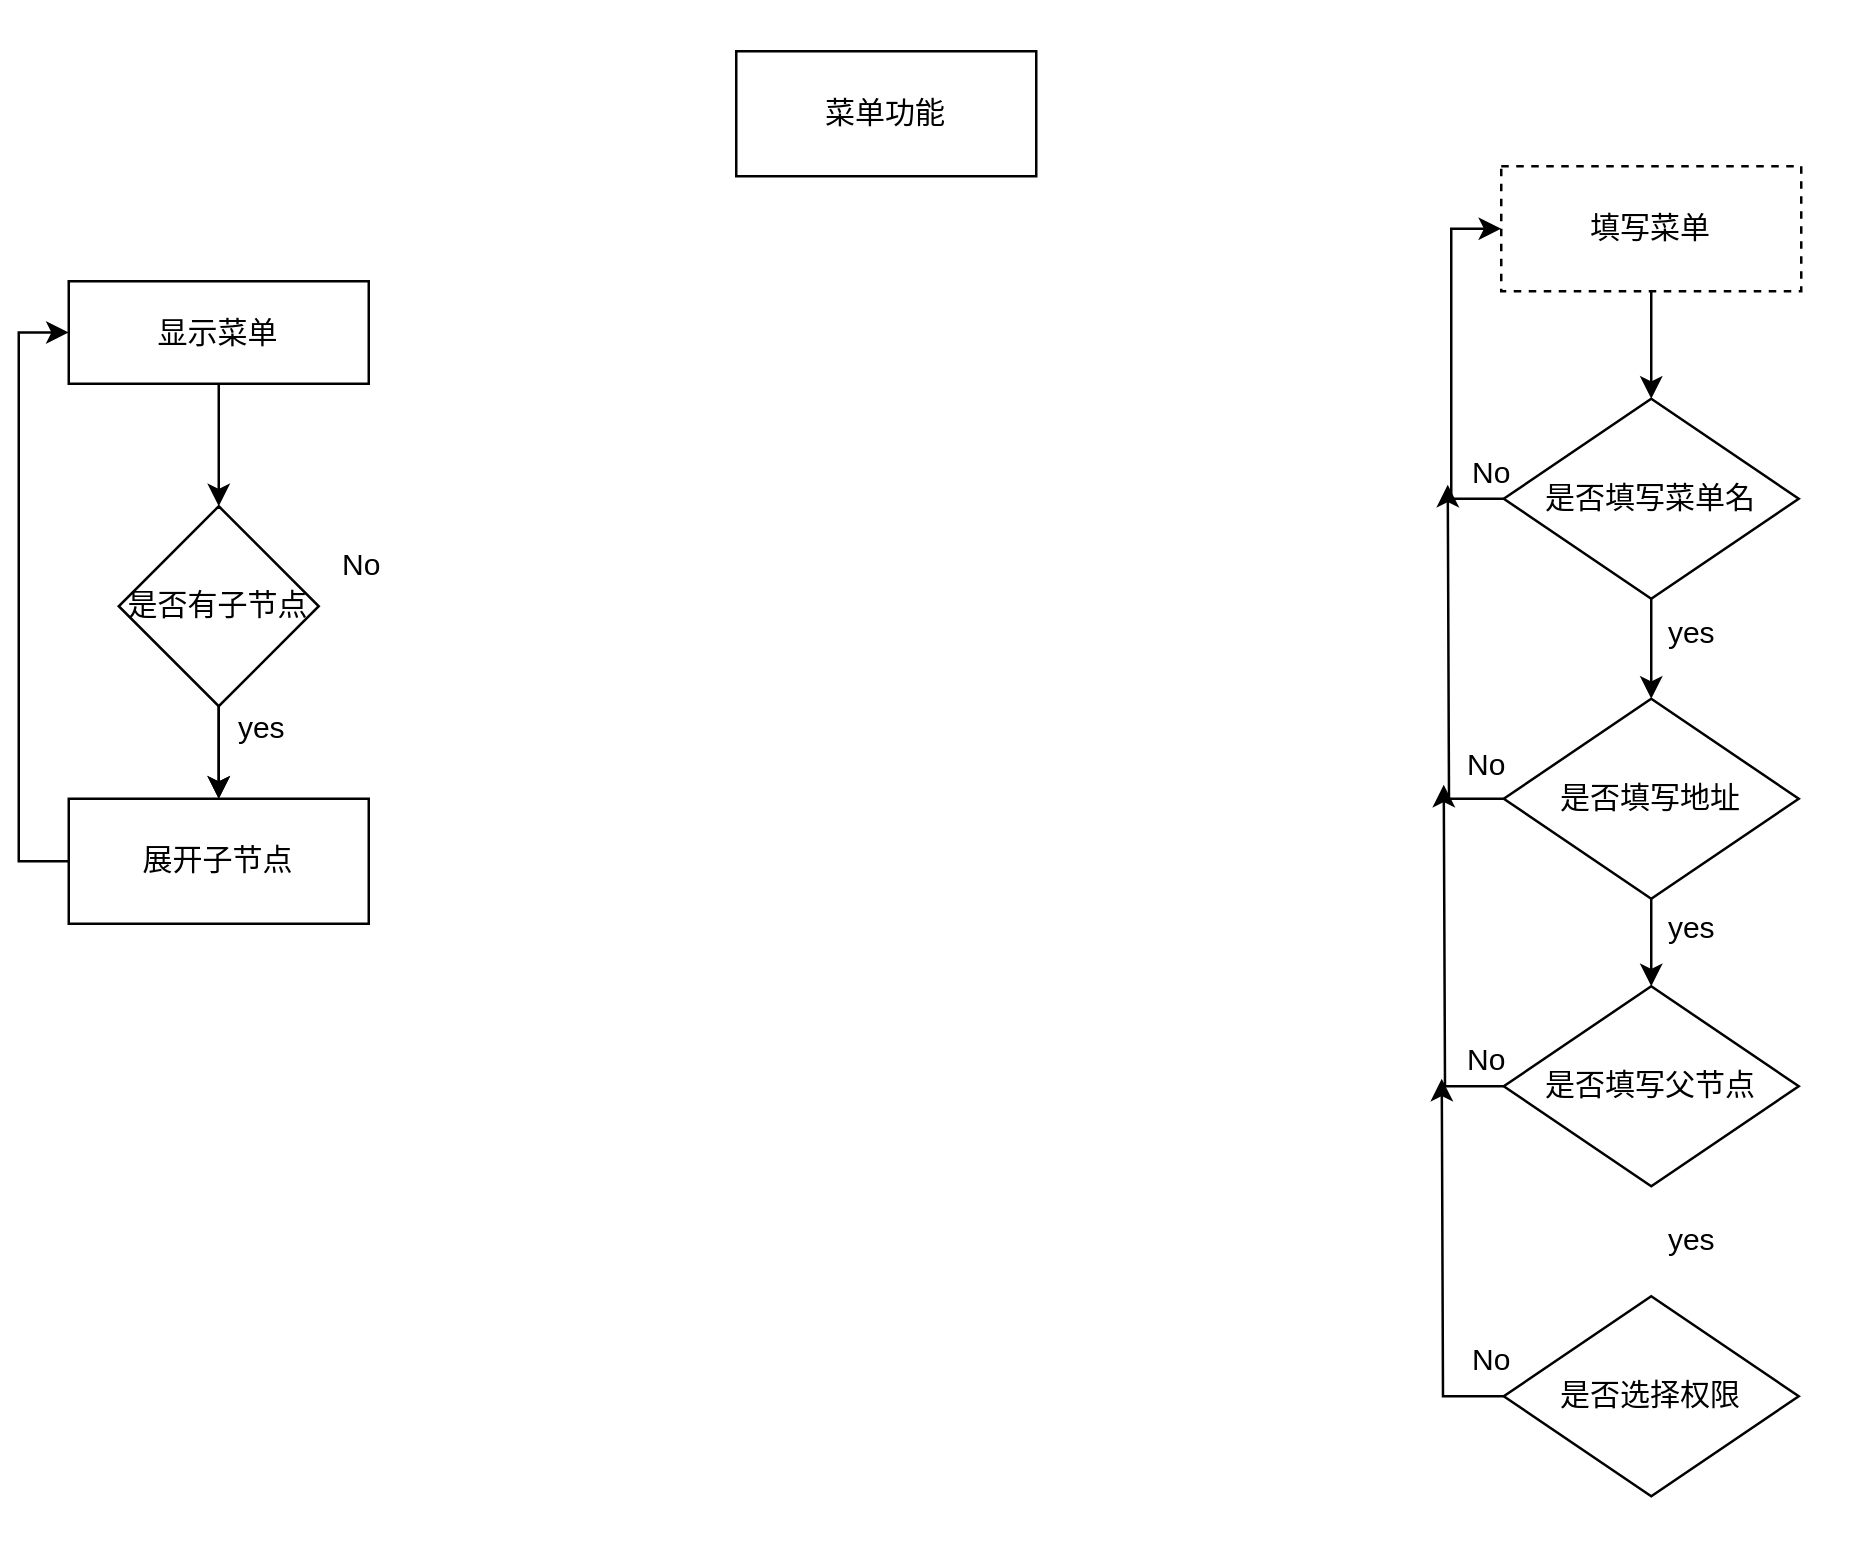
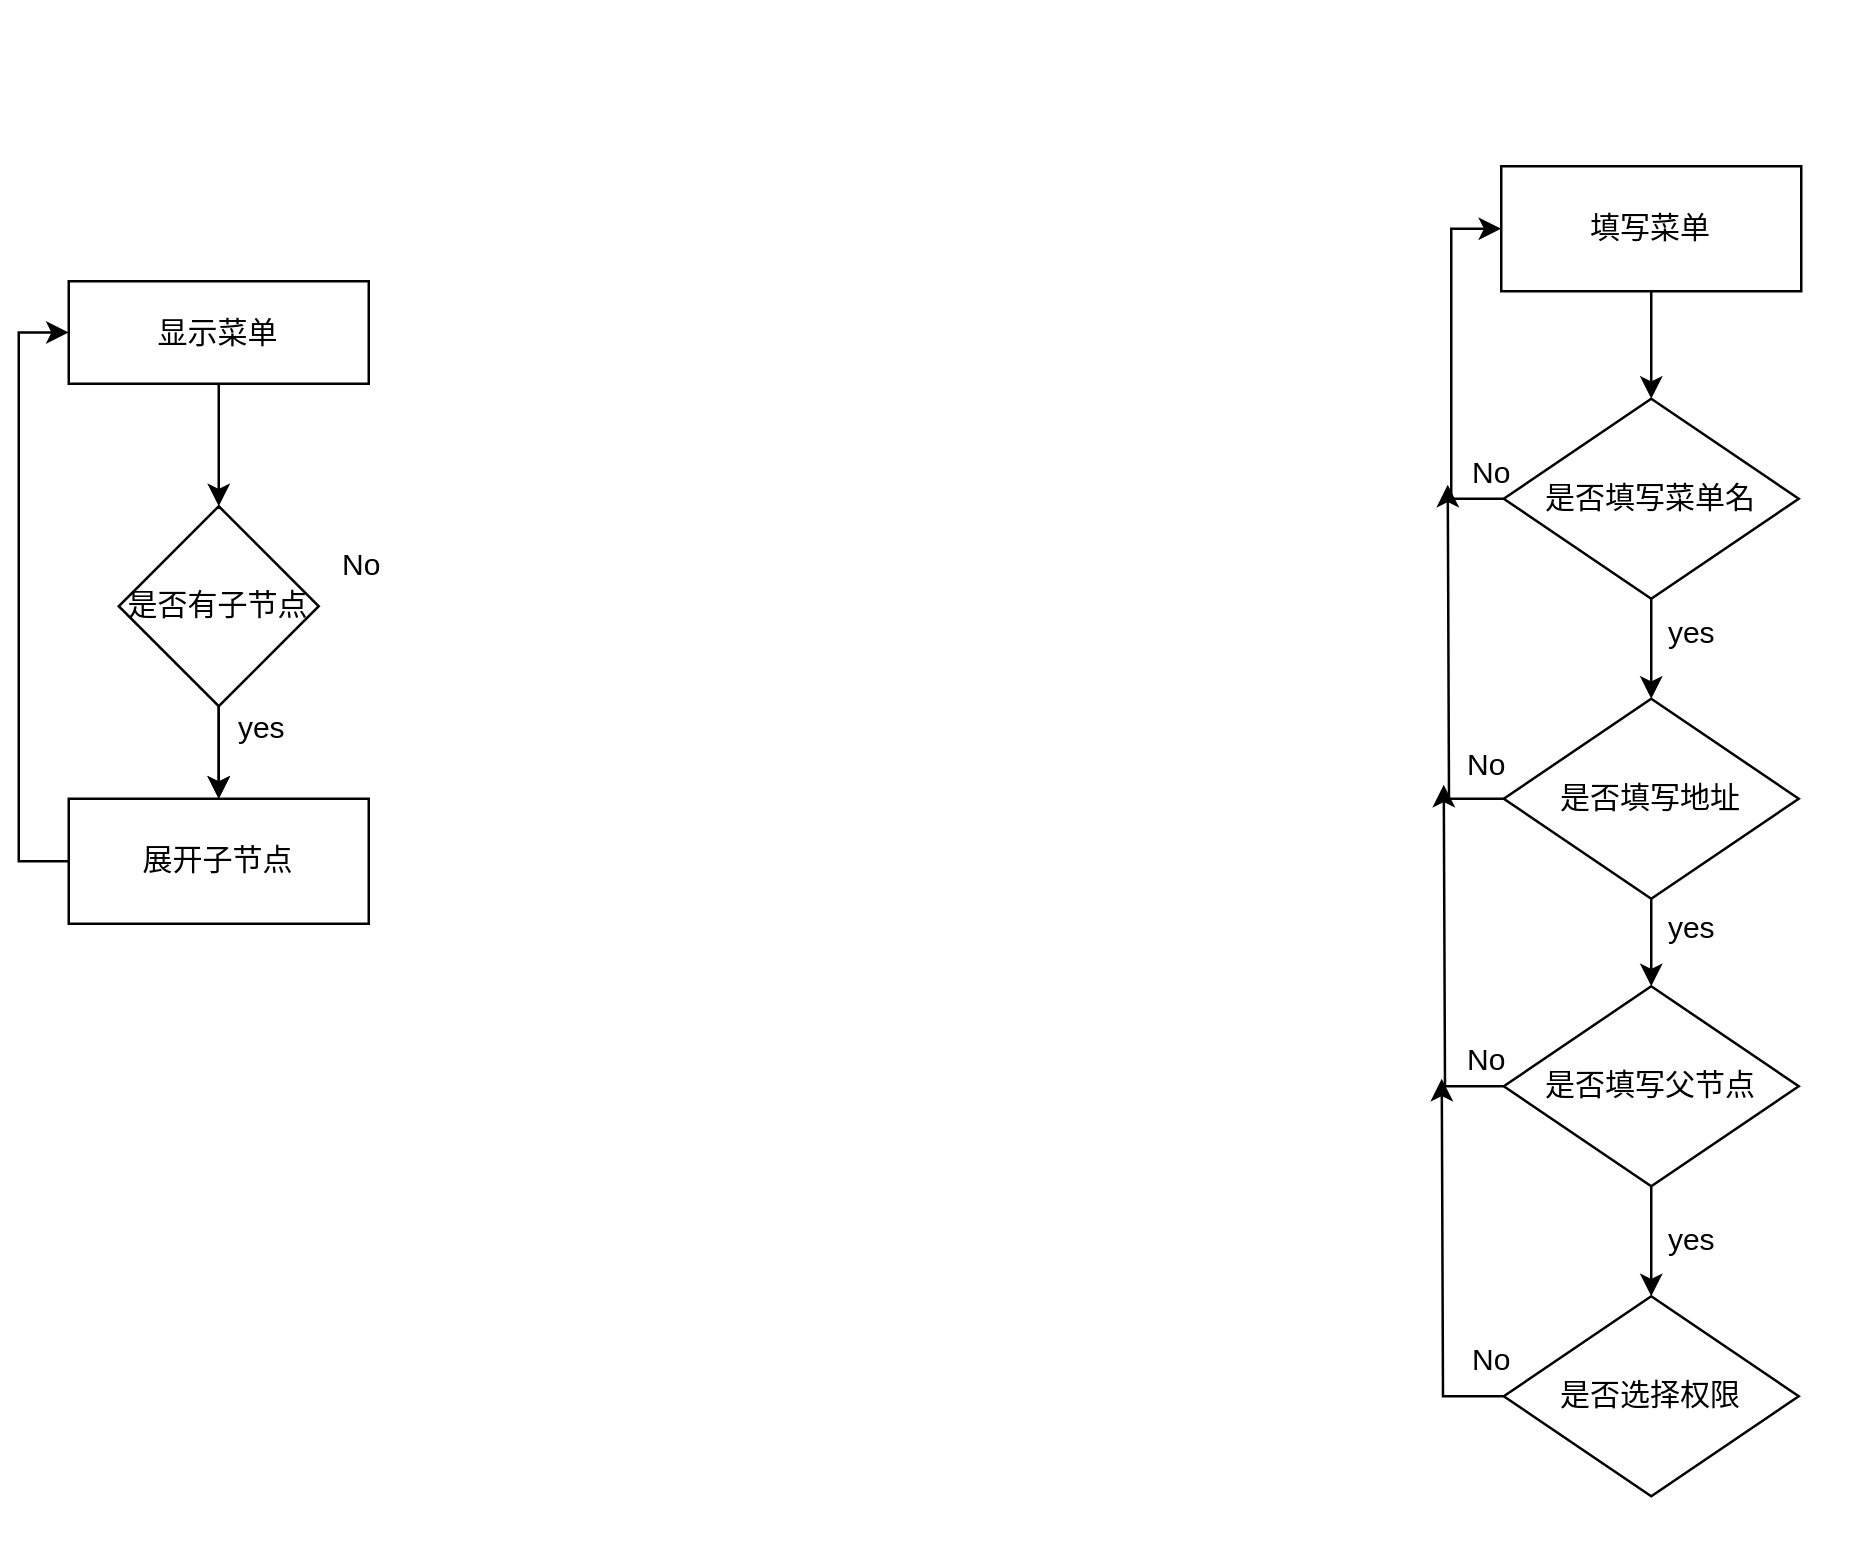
(886, 114) -> none
(1651, 229) -> (1651, 229)
none -> (1651, 1233)
